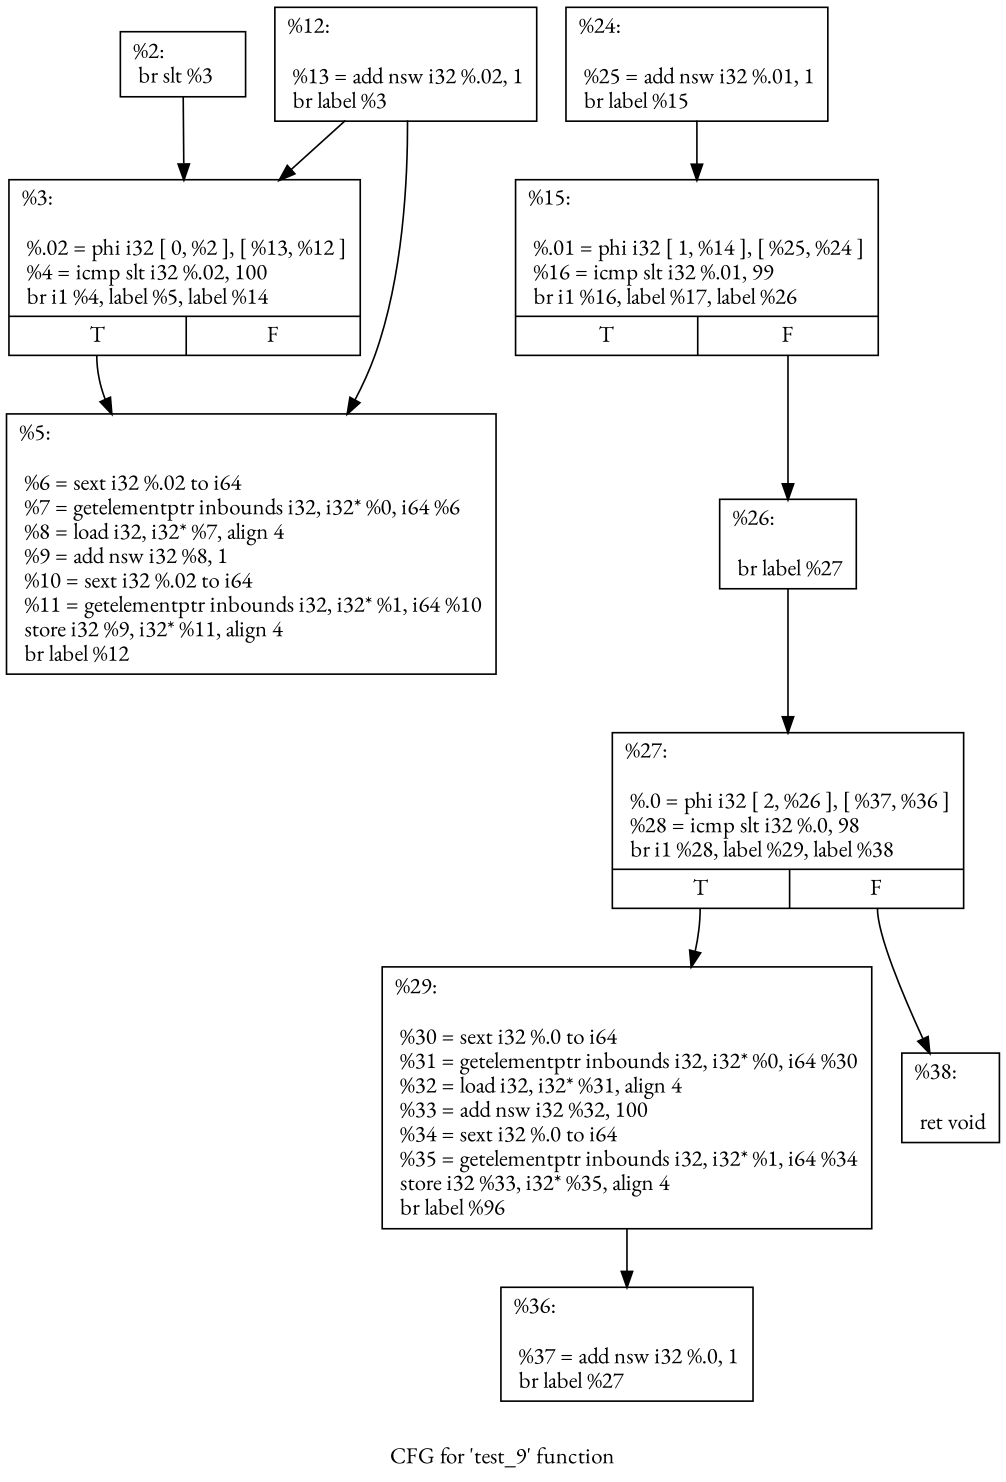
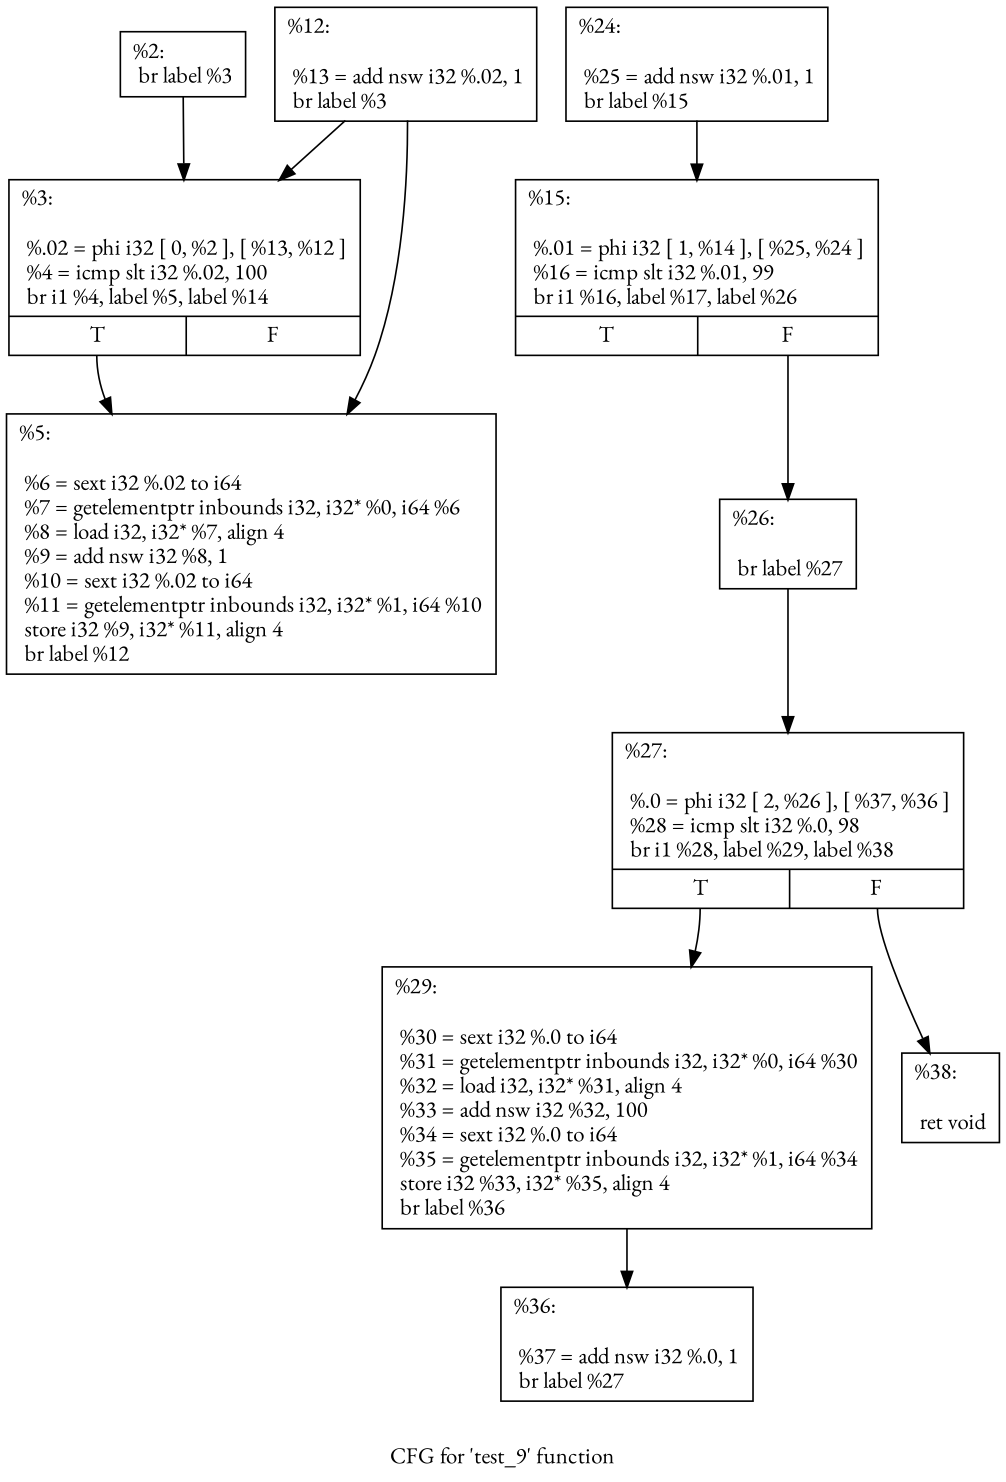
(173, 76) -> (183, 76)
(451, 1208) -> (451, 1208)
